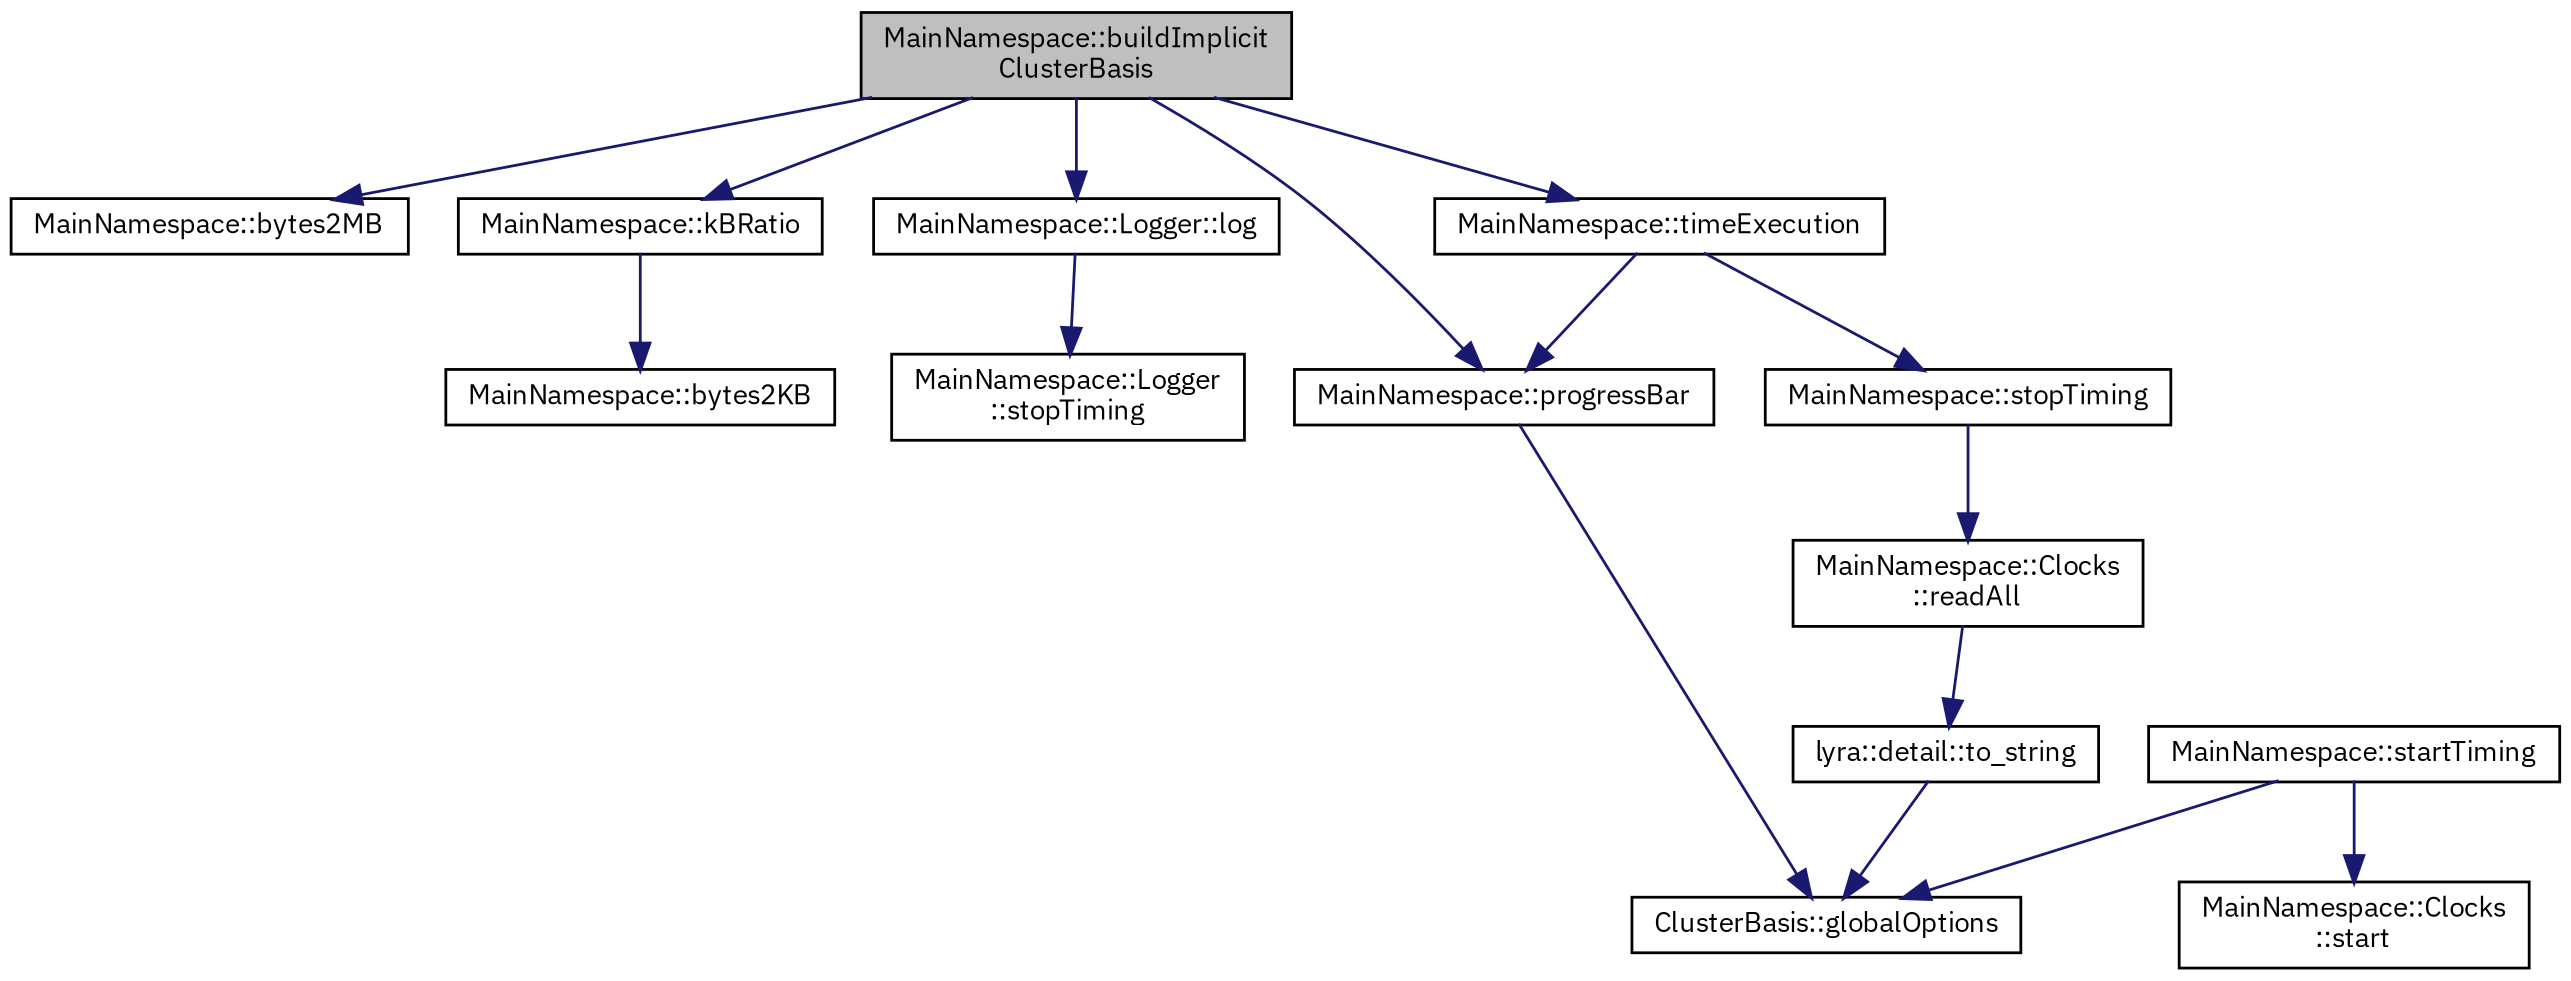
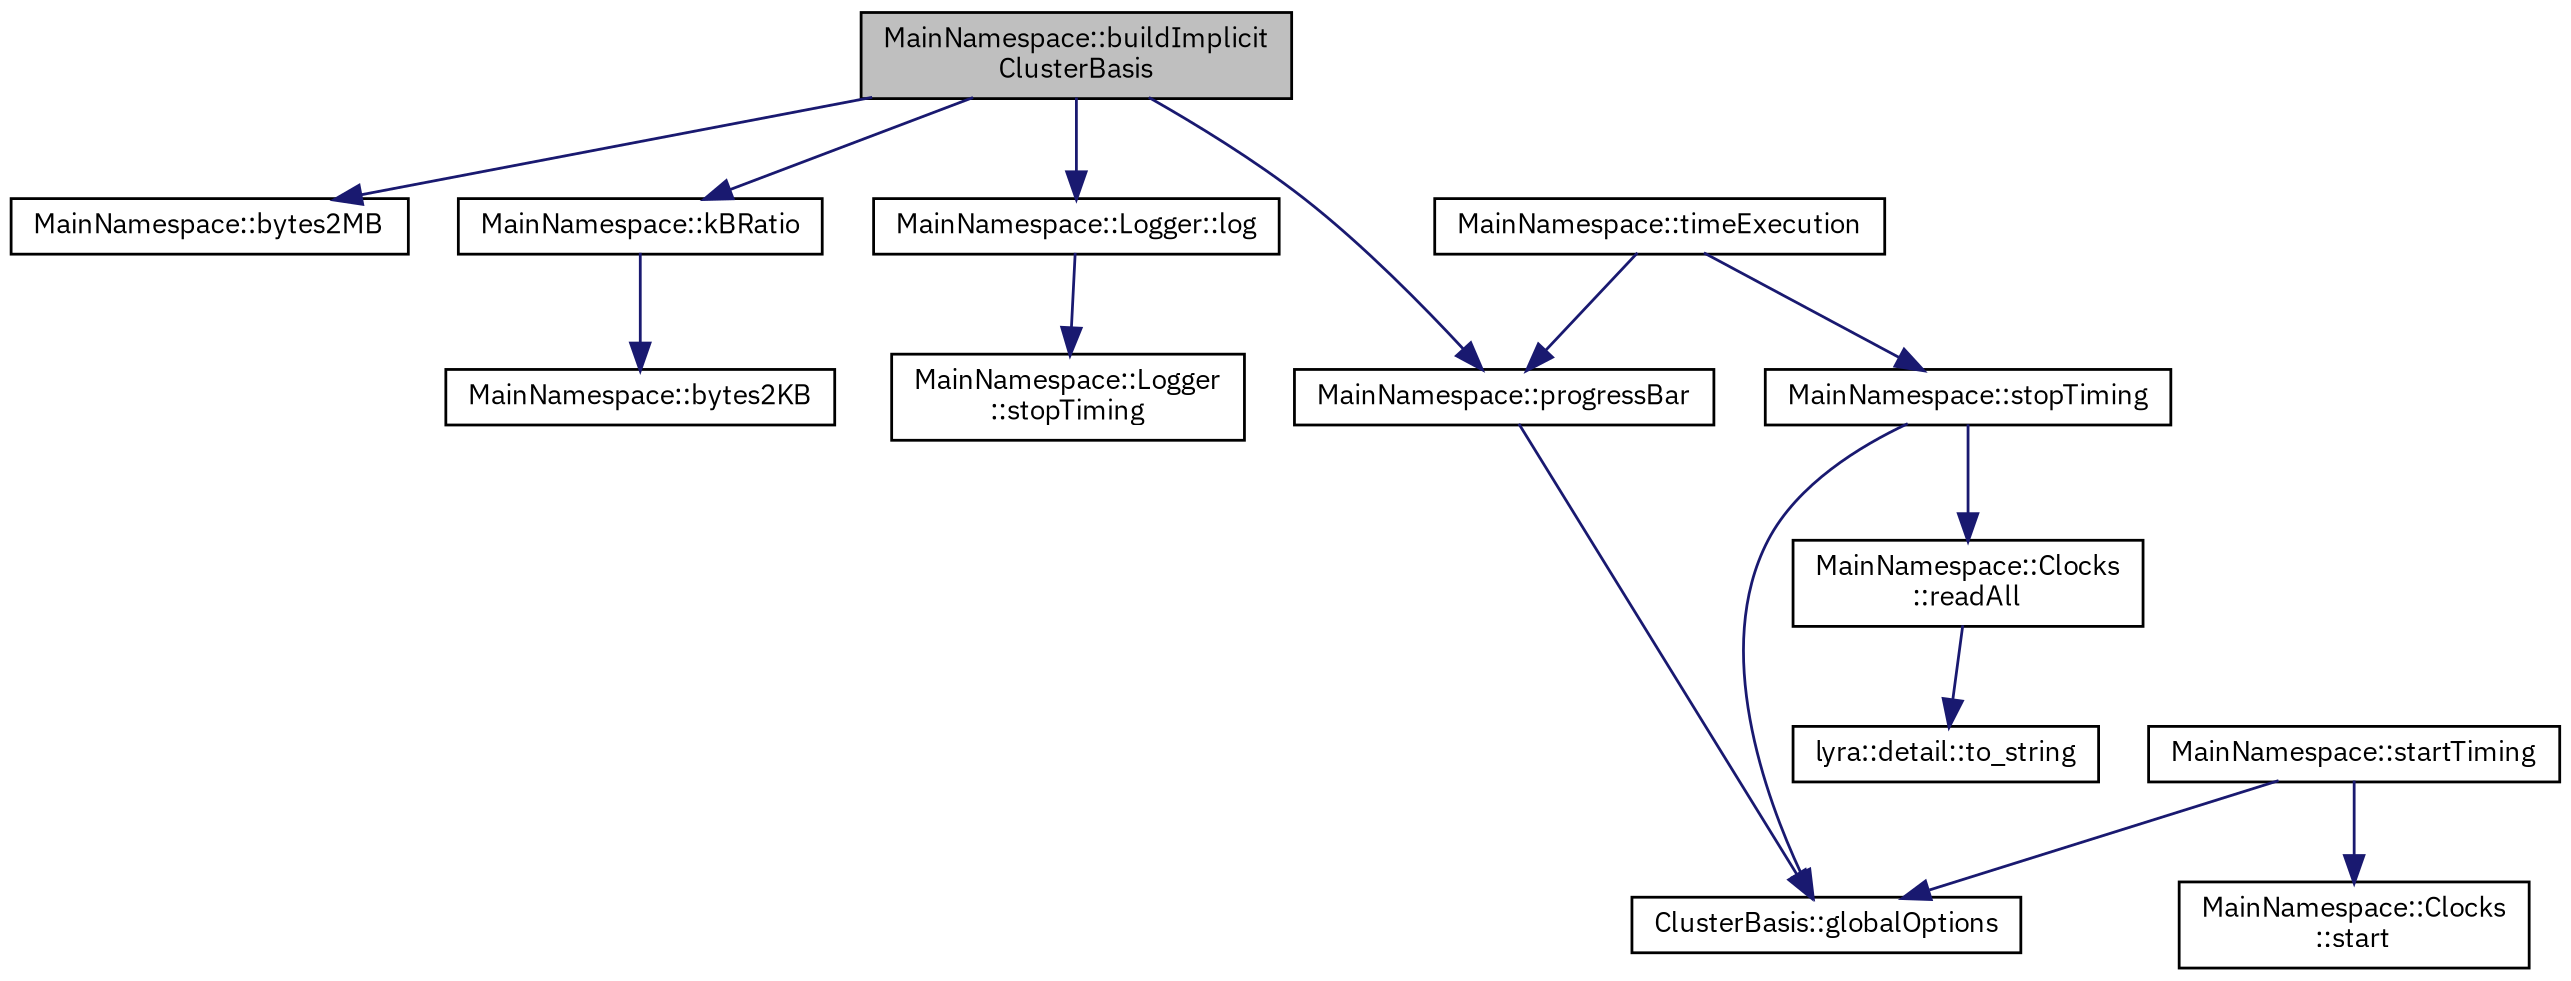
(1382, 145) -> none
(1894, 828) -> (1746, 617)
